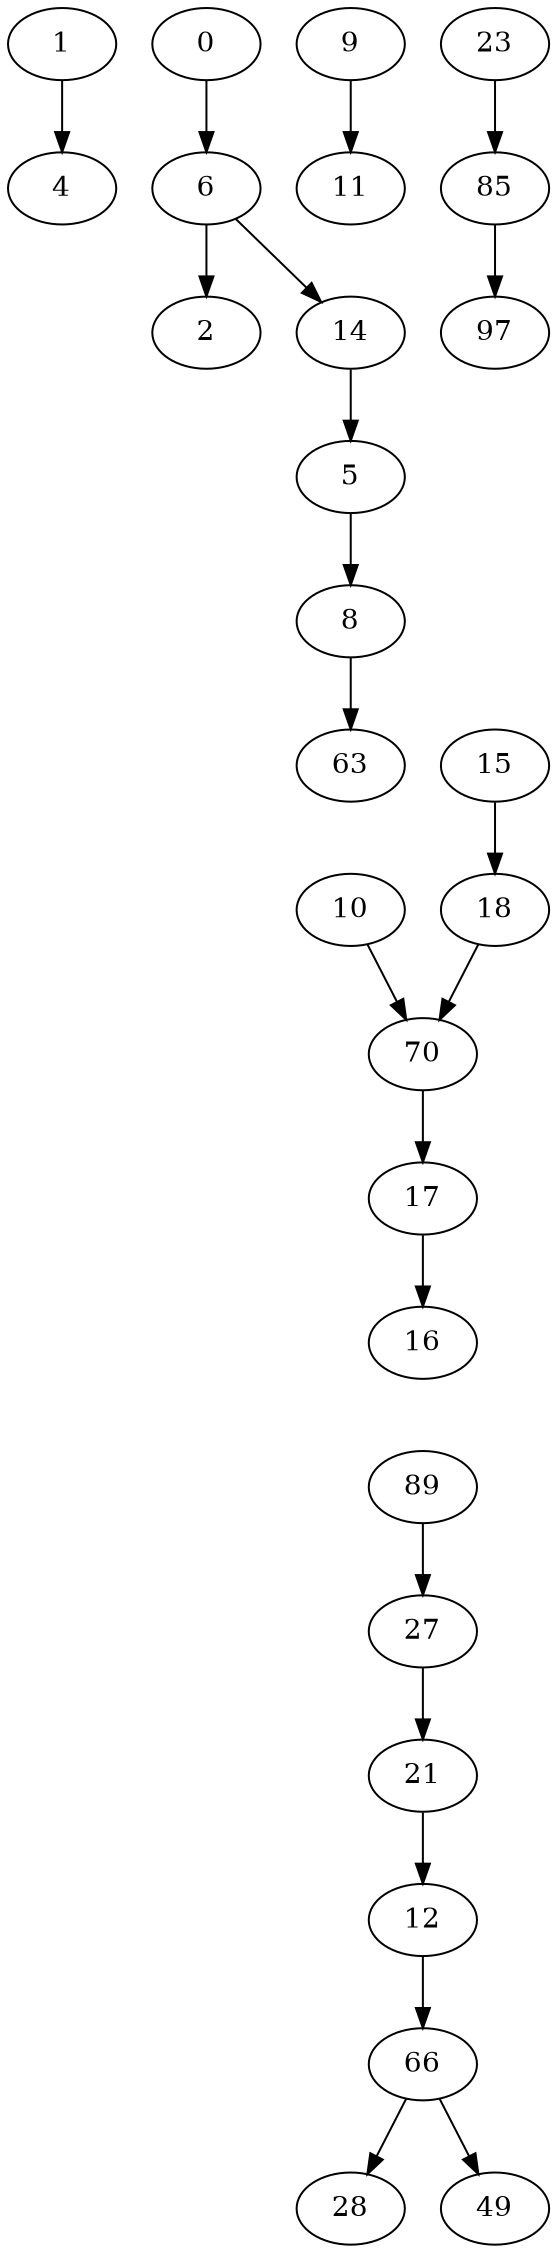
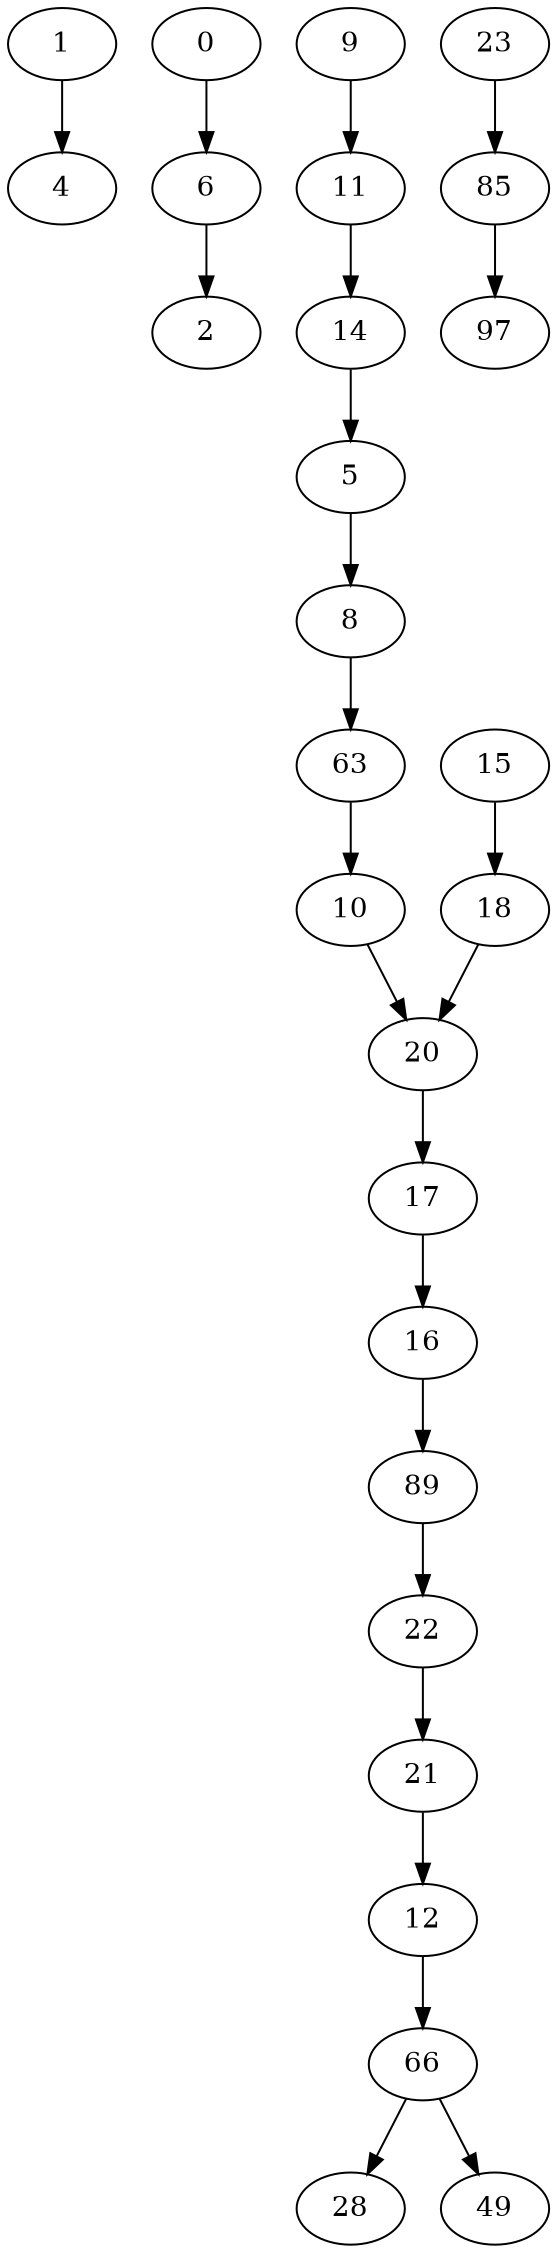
(271, 253) -> (351, 251)
none -> (351, 828)
(423, 1054) -> (423, 1054)
none -> (423, 1405)
(423, 1631) -> (423, 1631)
